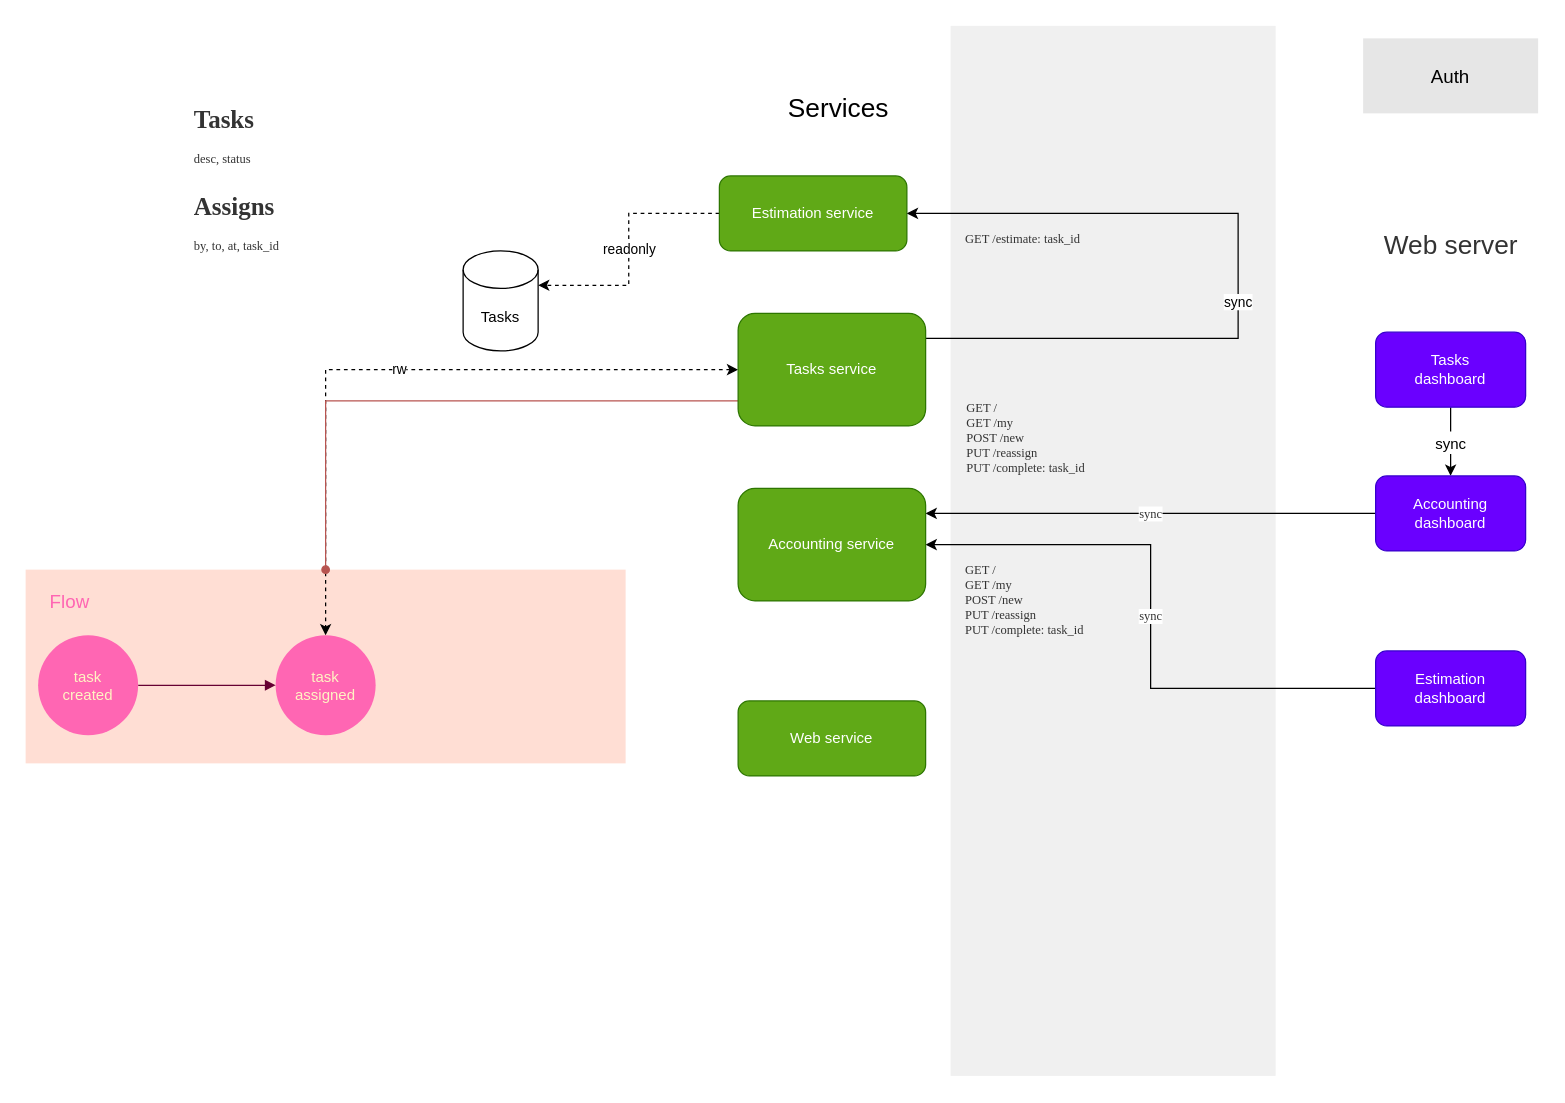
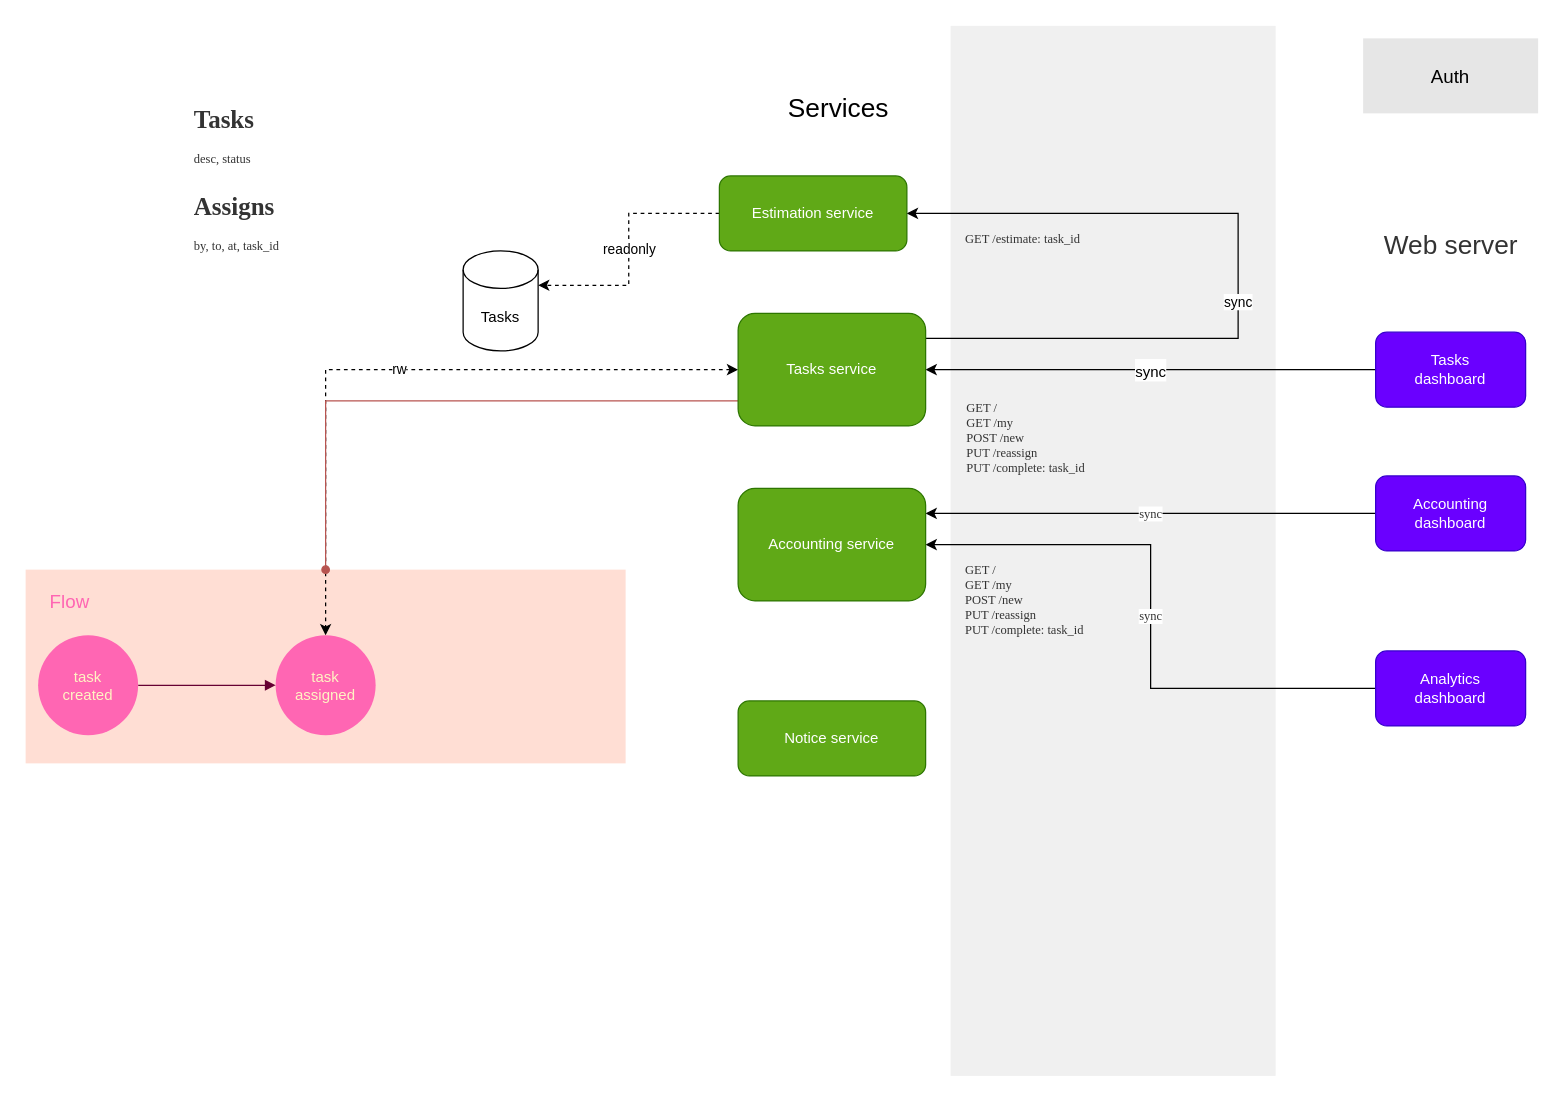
(1451, 439) -> (1155, 369)
(1451, 688) -> (1451, 688)
(832, 738) -> (832, 738)
